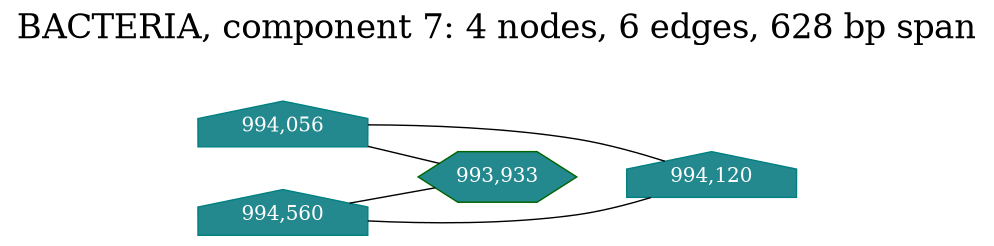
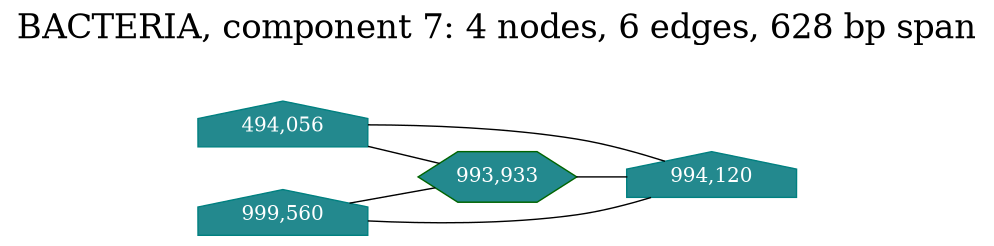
(283, 126) -> (283, 126)
none -> (602, 177)
(283, 215) -> (283, 215)
